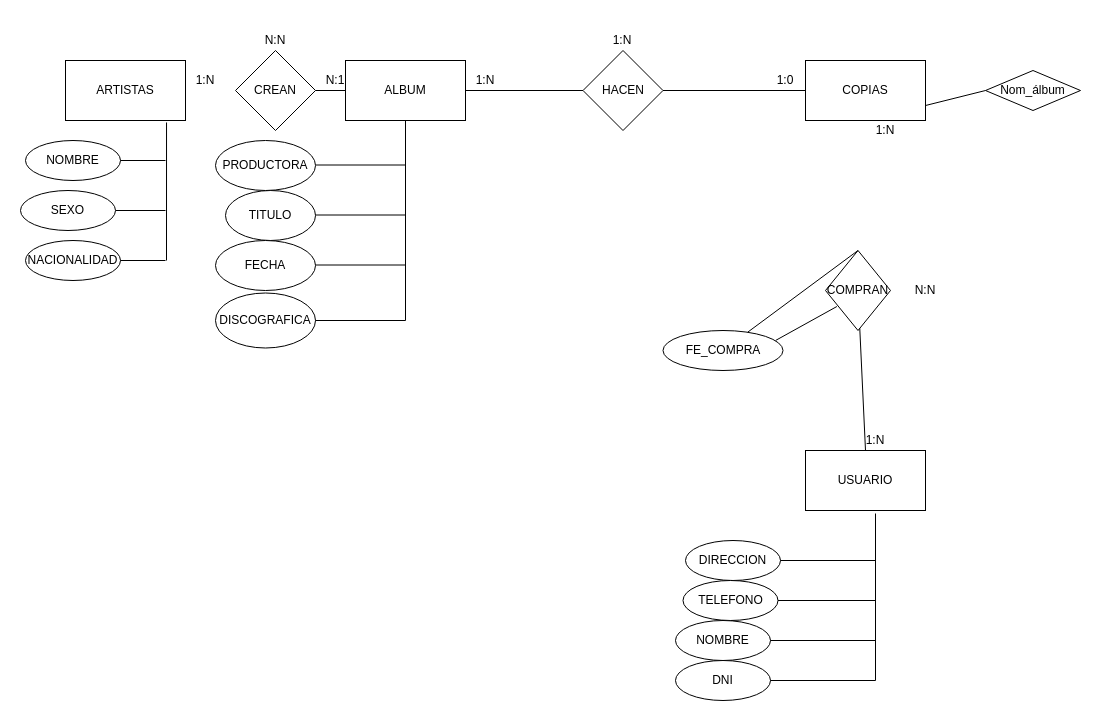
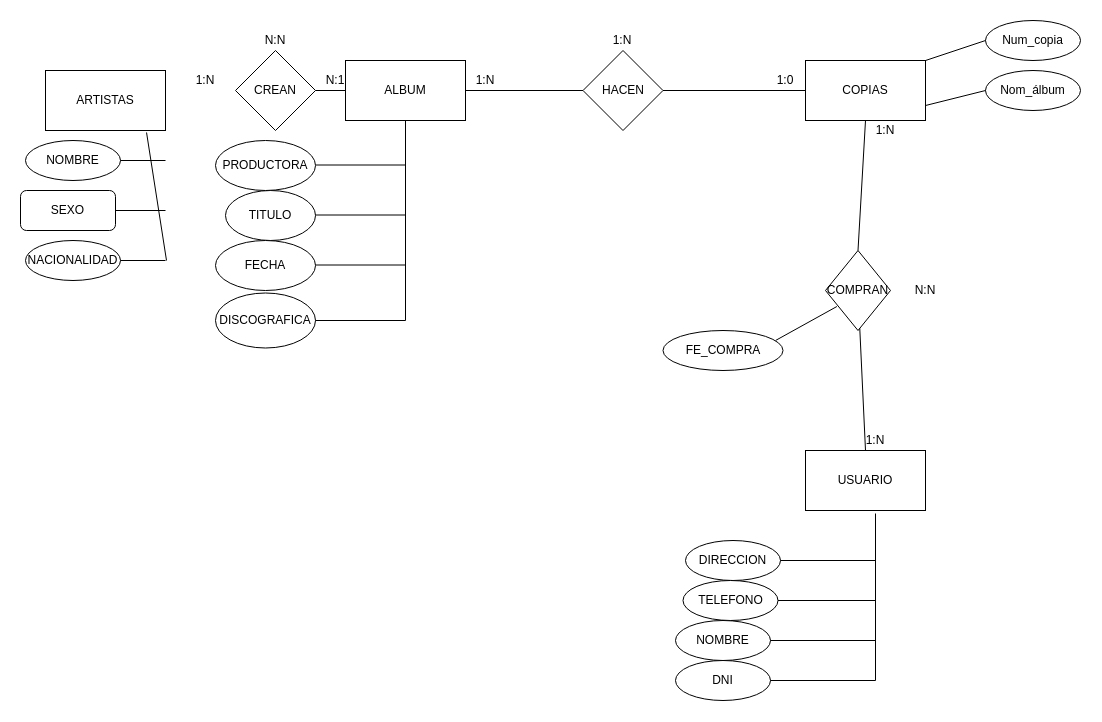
none -> (1033, 41)
none -> (955, 51)
(126, 91) -> (106, 101)
(1033, 91) -> (1033, 91)
(68, 211) -> (68, 211)
(803, 291) -> (862, 186)
